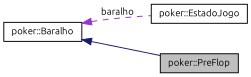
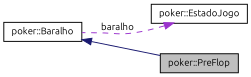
(121, 18) -> (124, 34)
